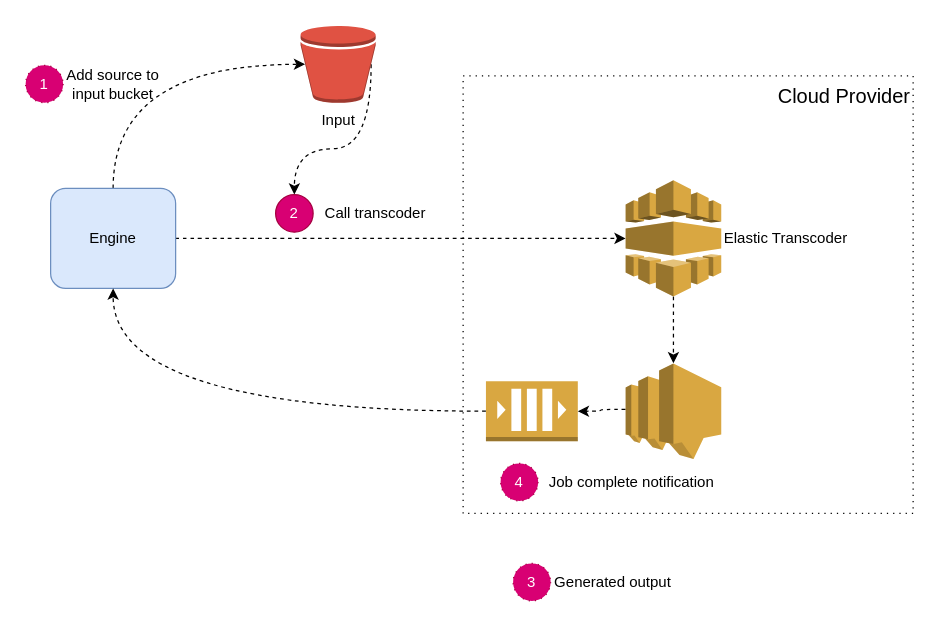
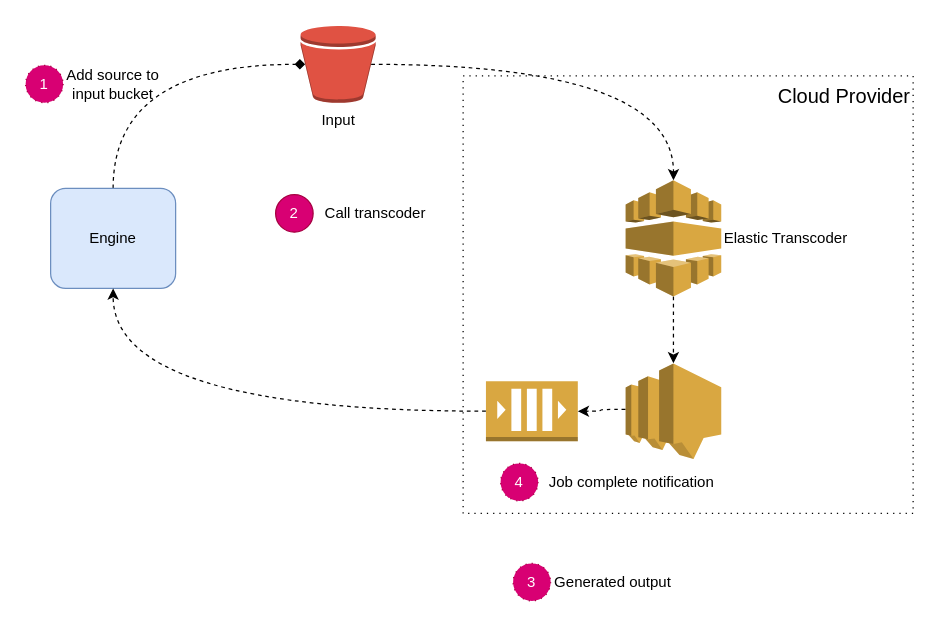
(295, 64) -> (294, 64)
(352, 141) -> (543, 77)
(397, 238) -> none
